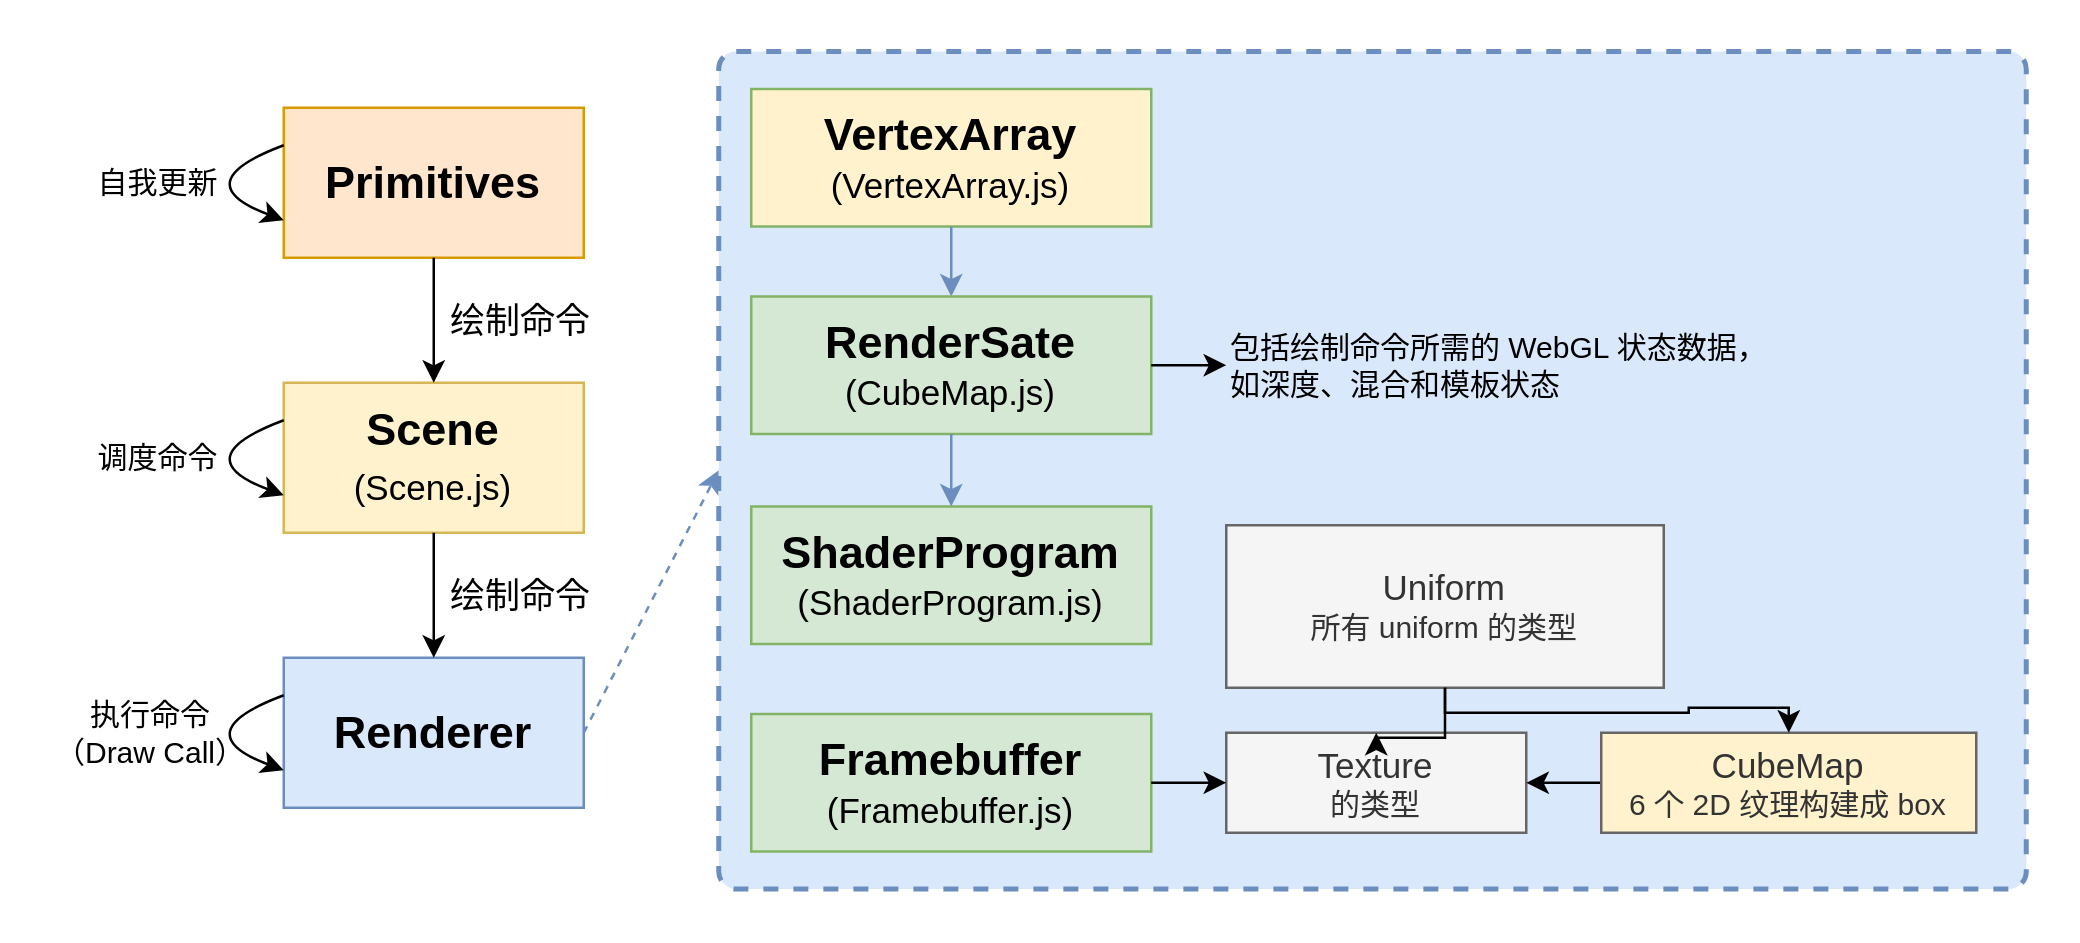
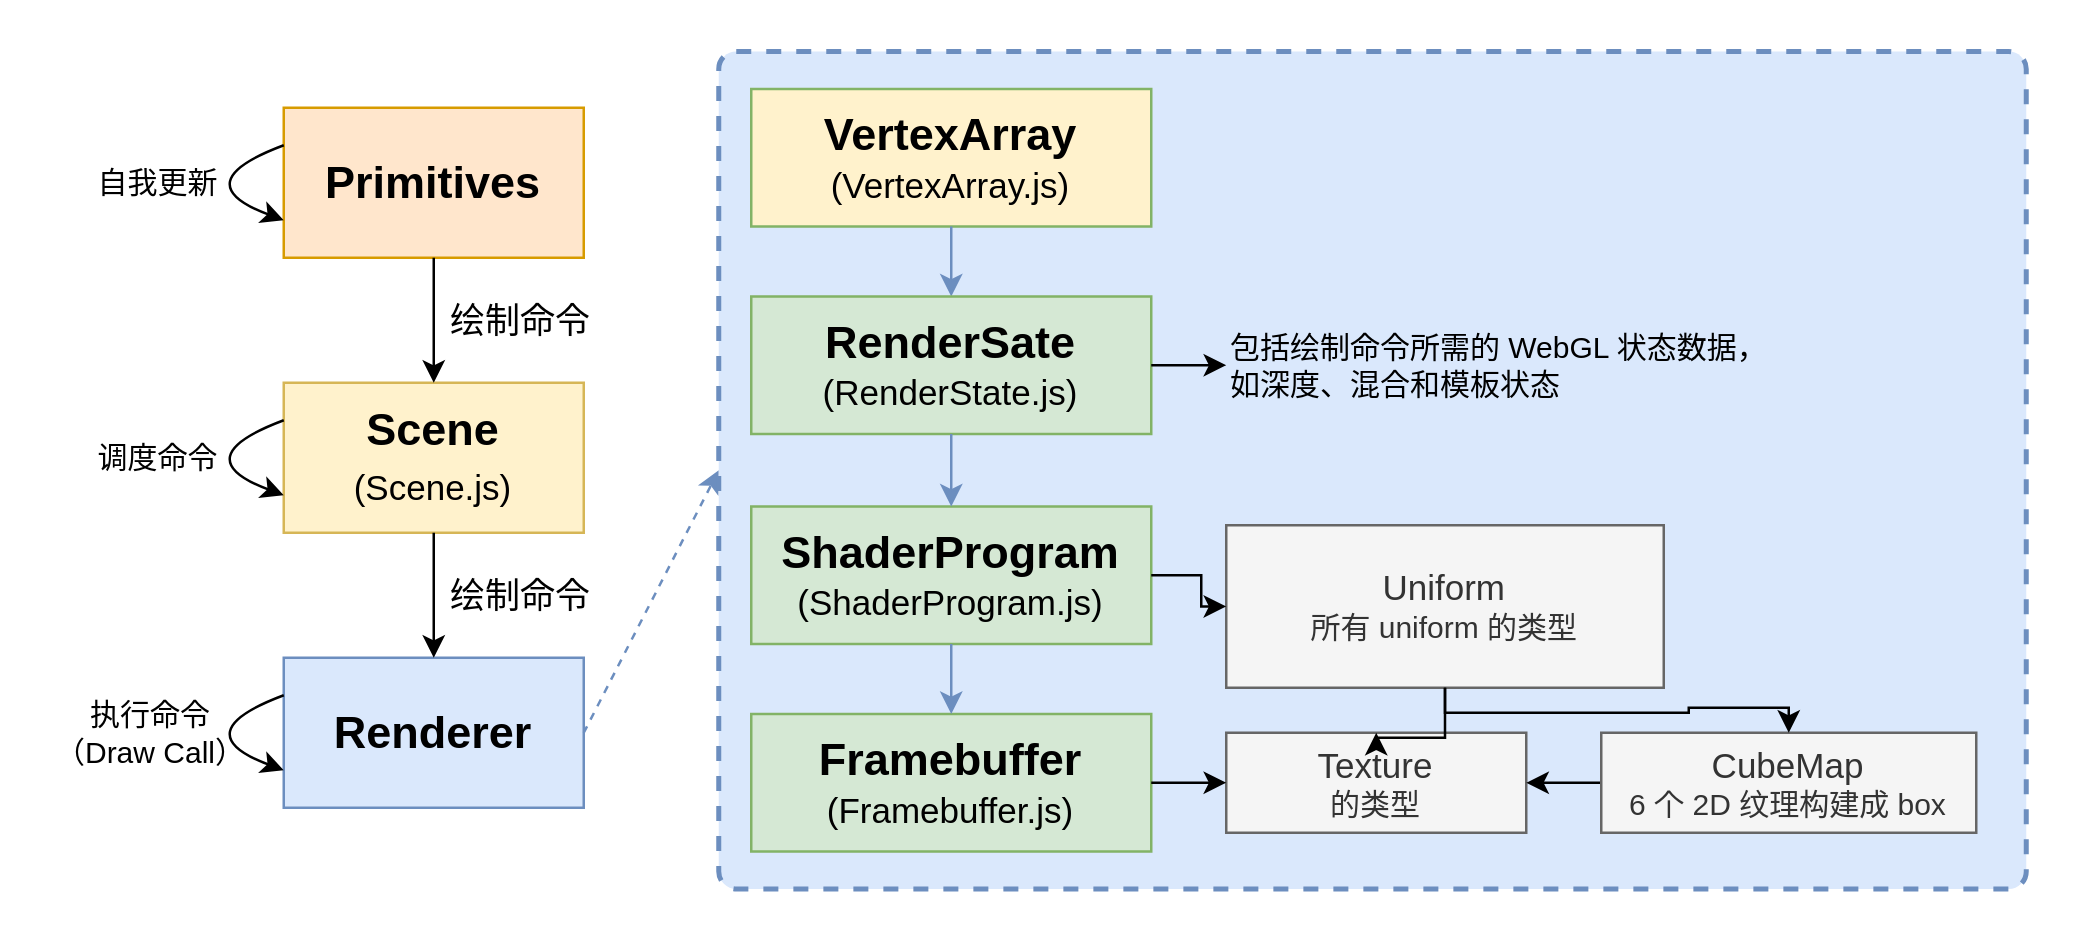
(951, 366) -> (951, 366)
none -> (1196, 575)
none -> (951, 687)
(1789, 783) -> (1789, 783)
